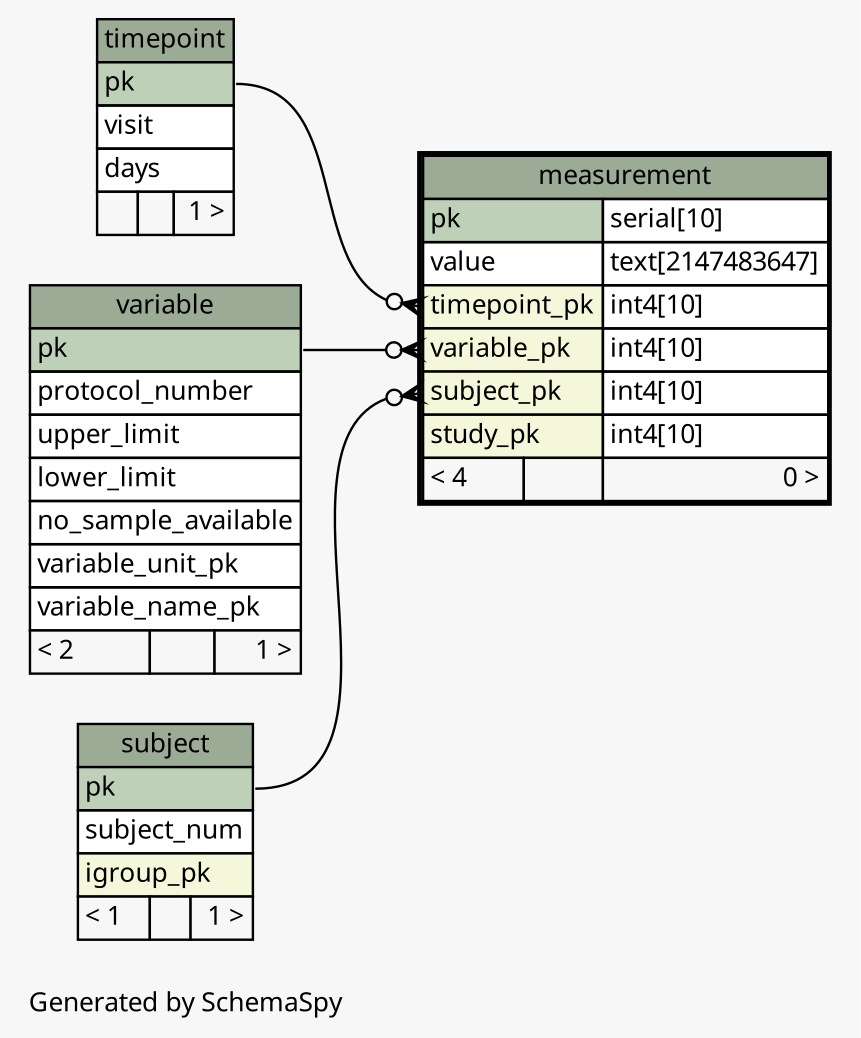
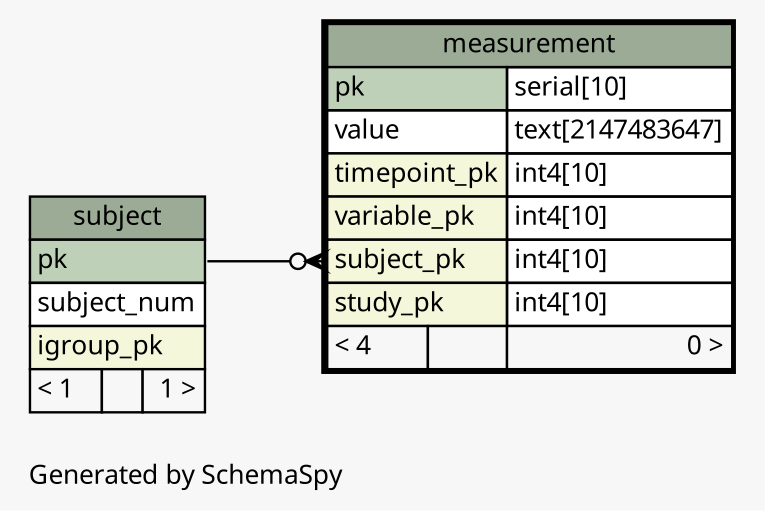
(164, 127) -> none
(164, 479) -> none
